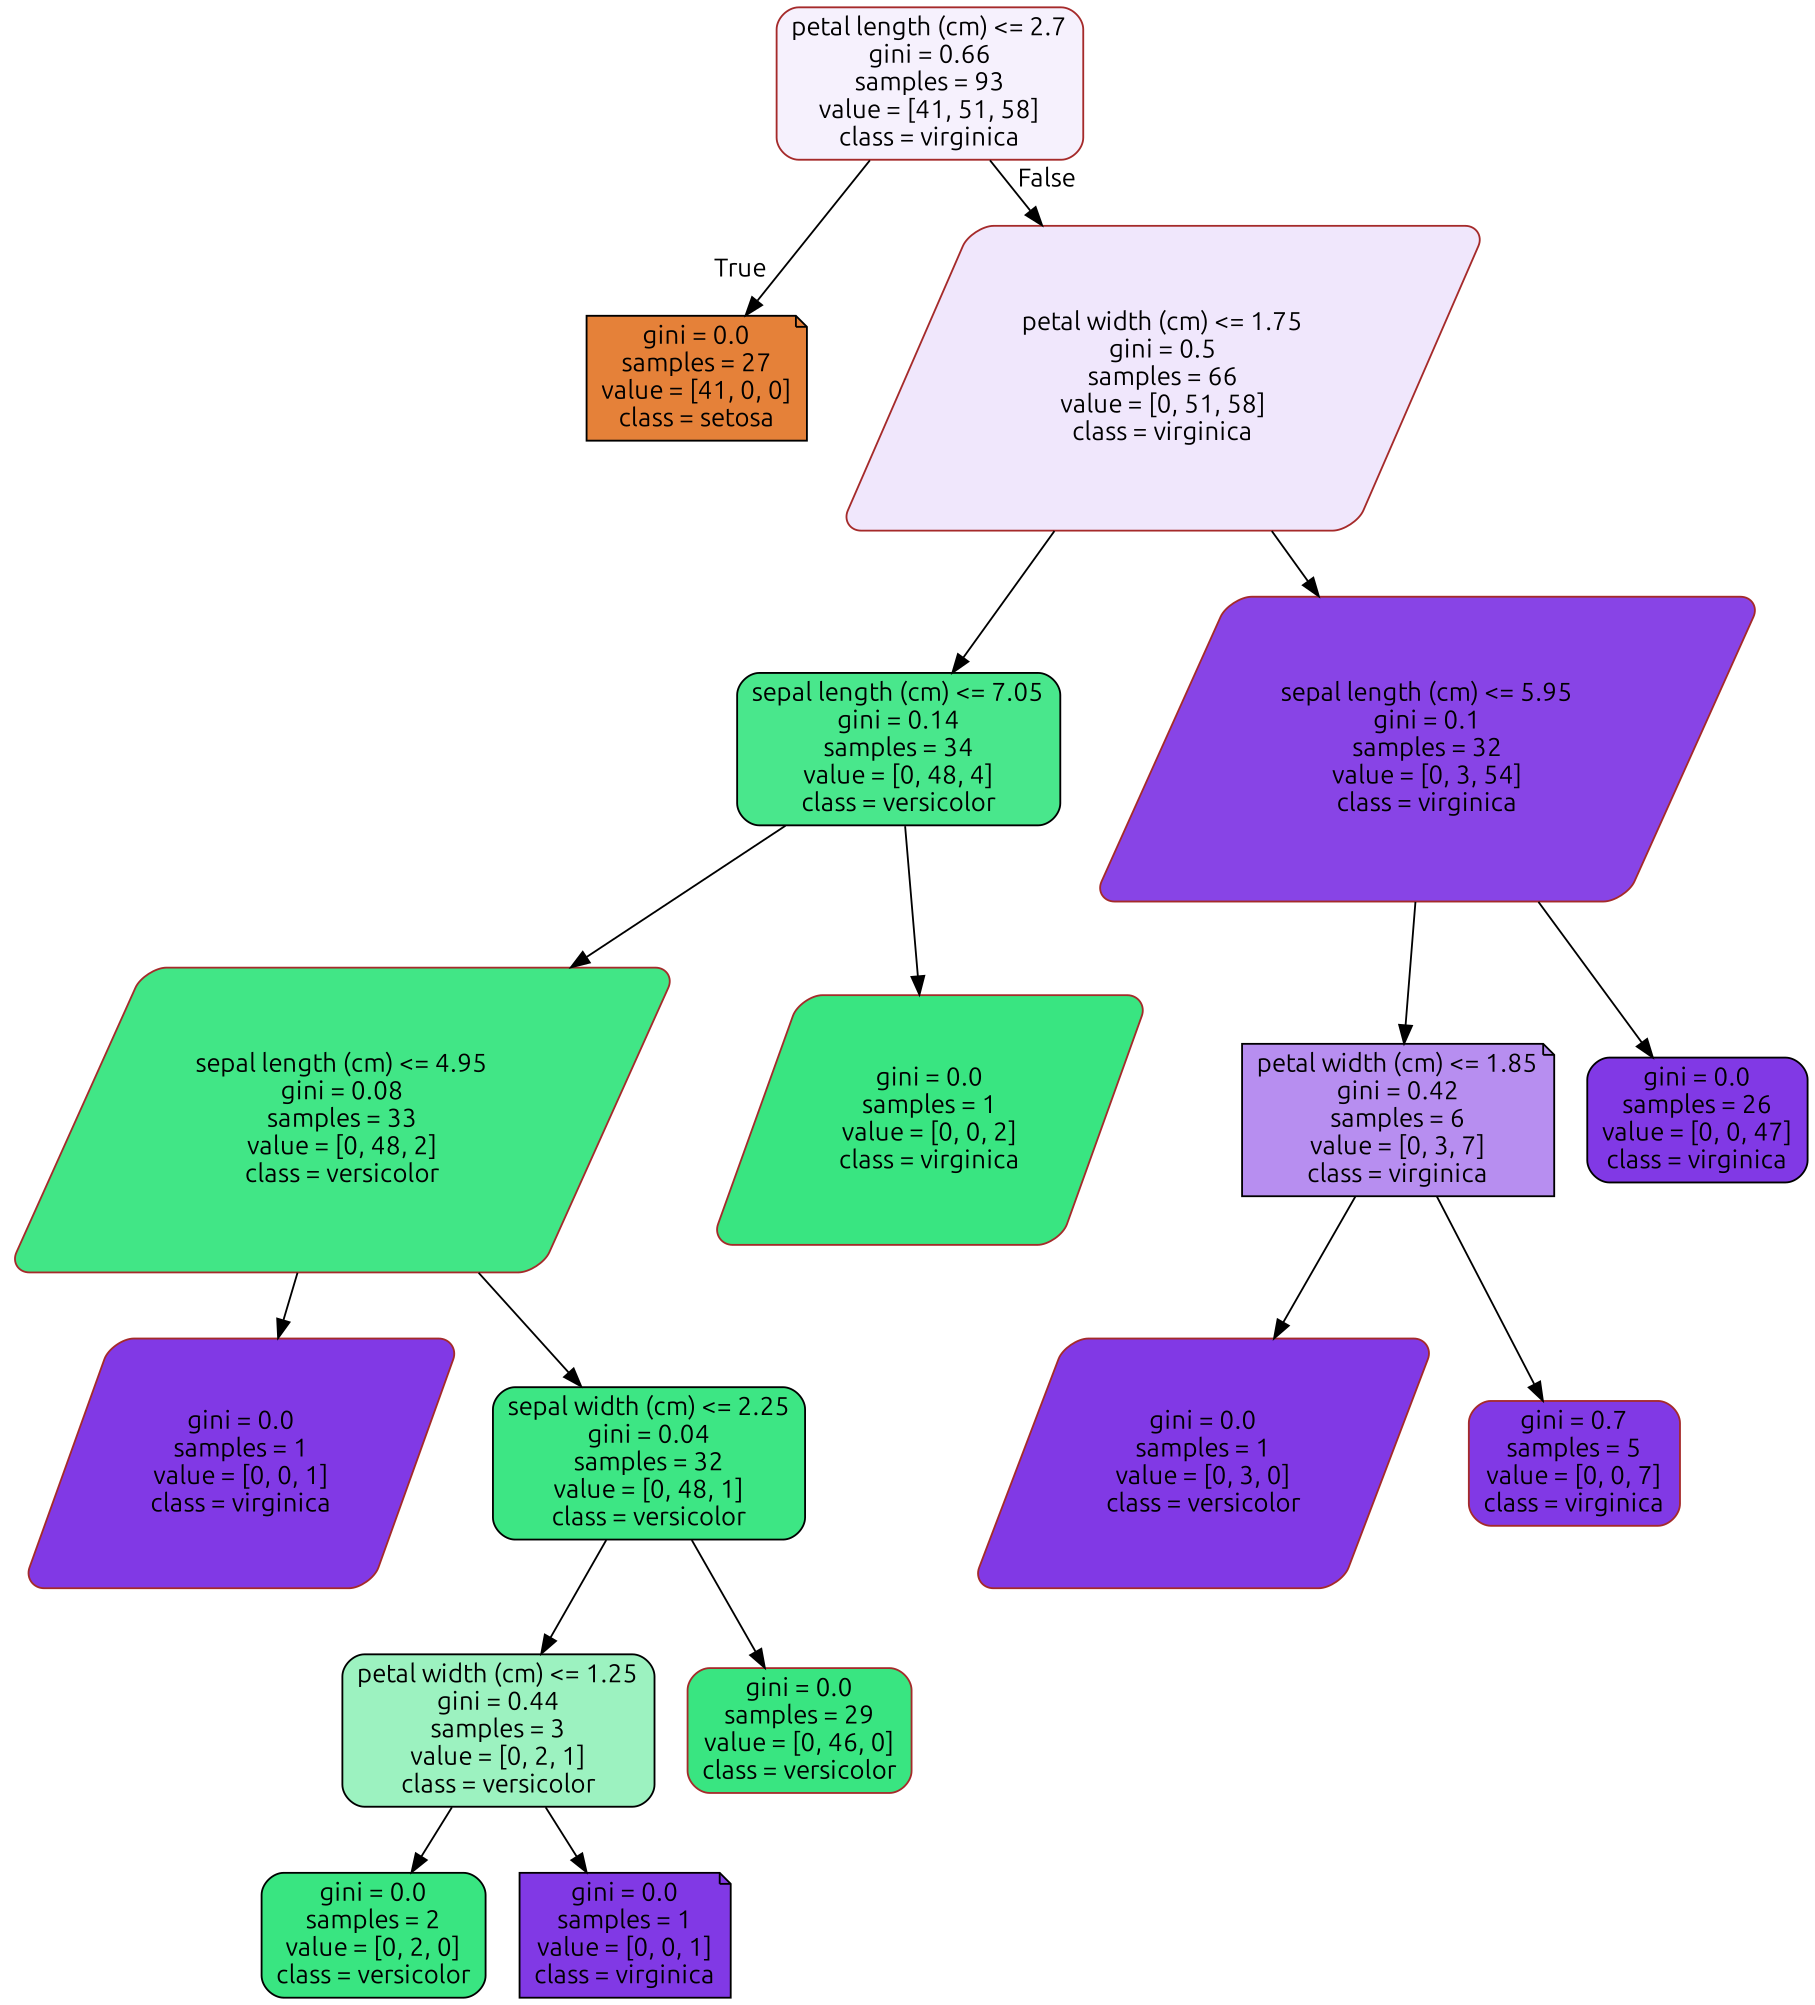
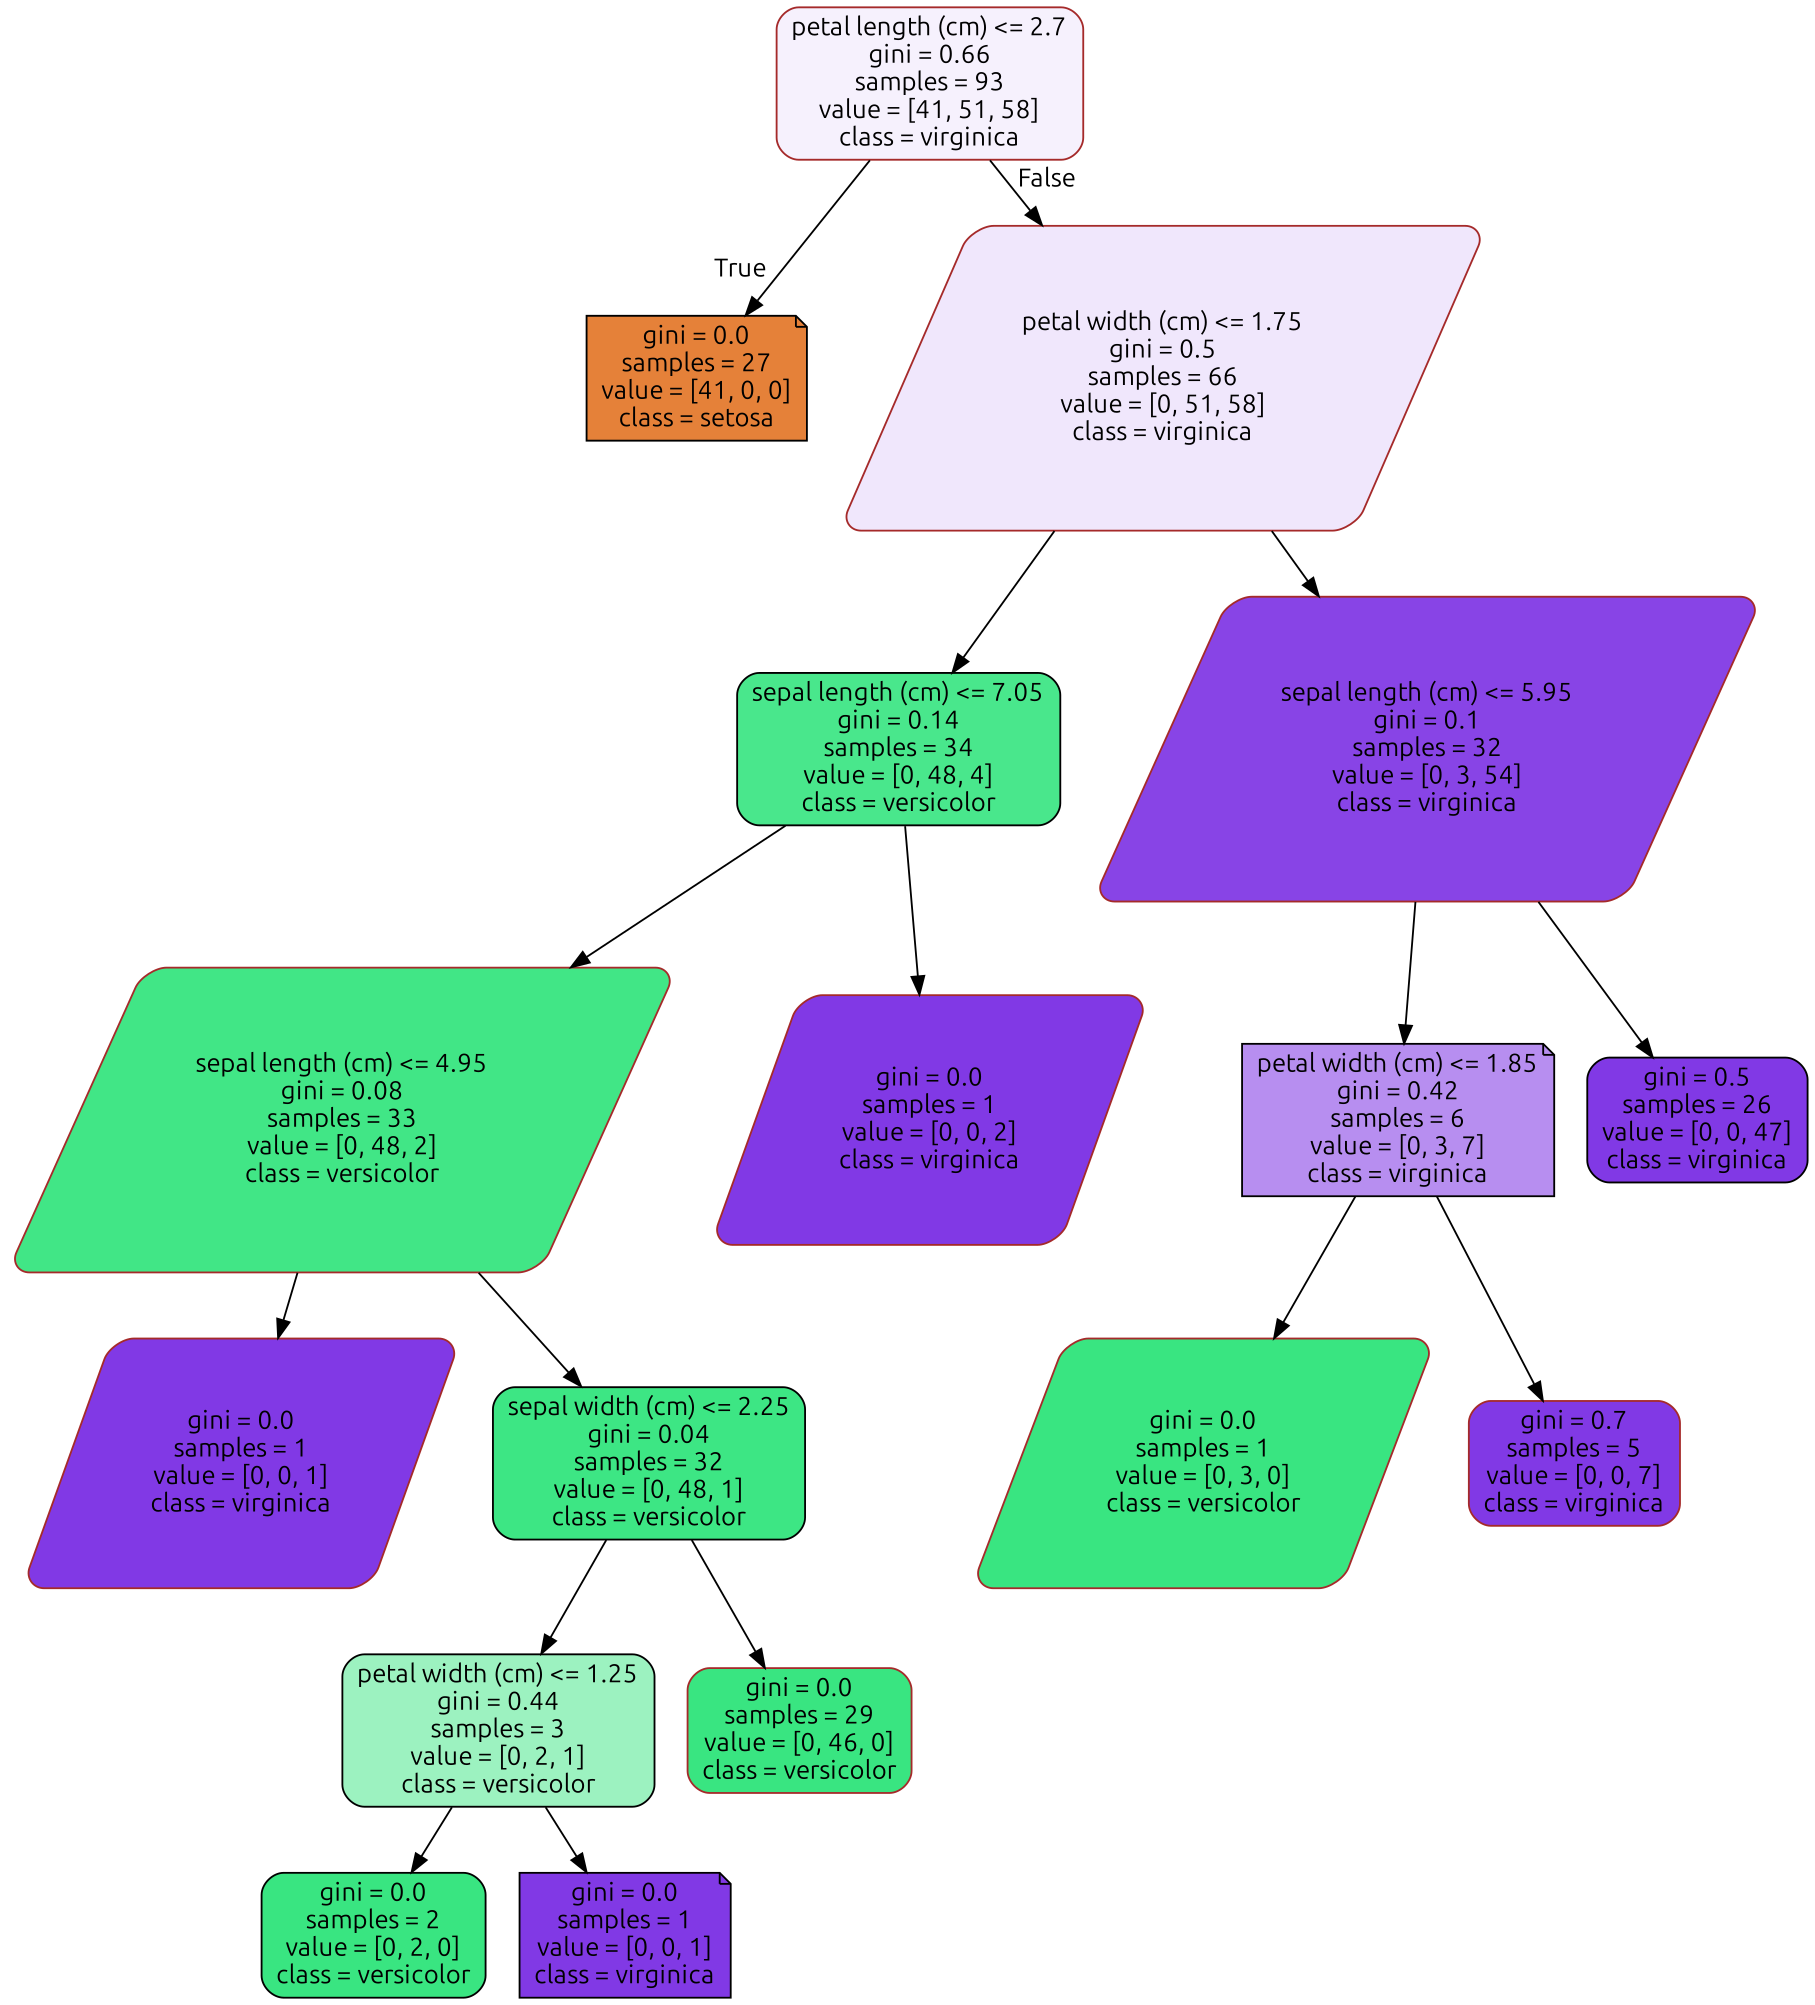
(930, 1120) -> (930, 1120)
(1697, 1120) -> (1697, 1120)
(1204, 1463) -> (1204, 1463)
